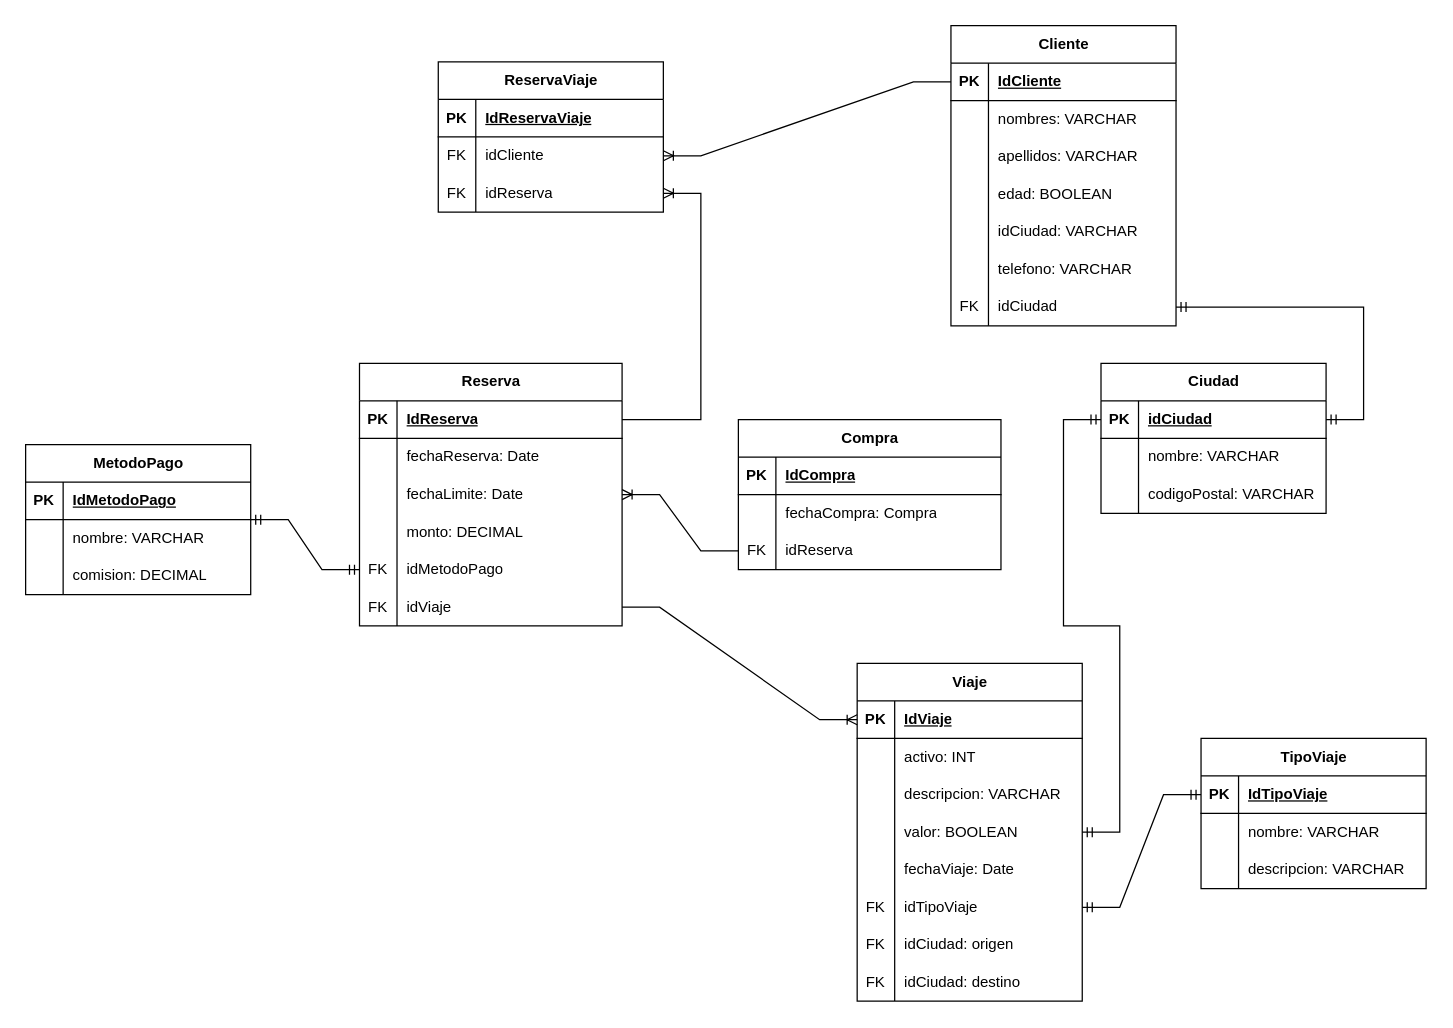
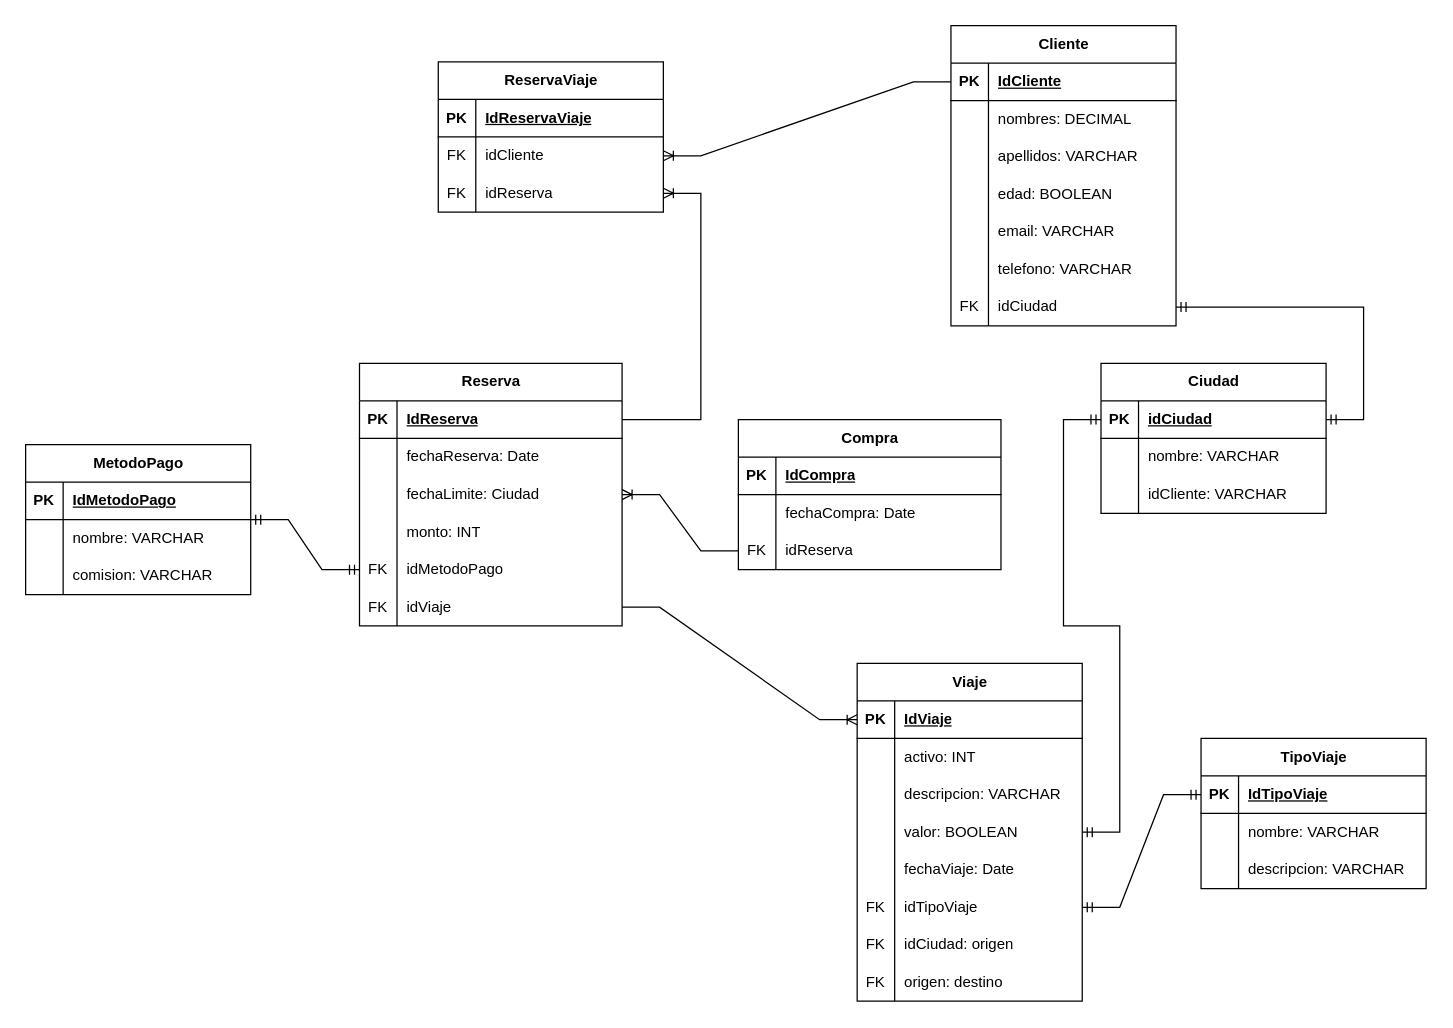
(1061, 119) -> (1061, 119)
(1062, 232) -> (1049, 232)
(470, 494) -> (477, 494)
(1229, 494) -> (1214, 494)
(862, 513) -> (853, 513)
(462, 532) -> (445, 532)
(137, 576) -> (137, 576)
(966, 982) -> (960, 982)
